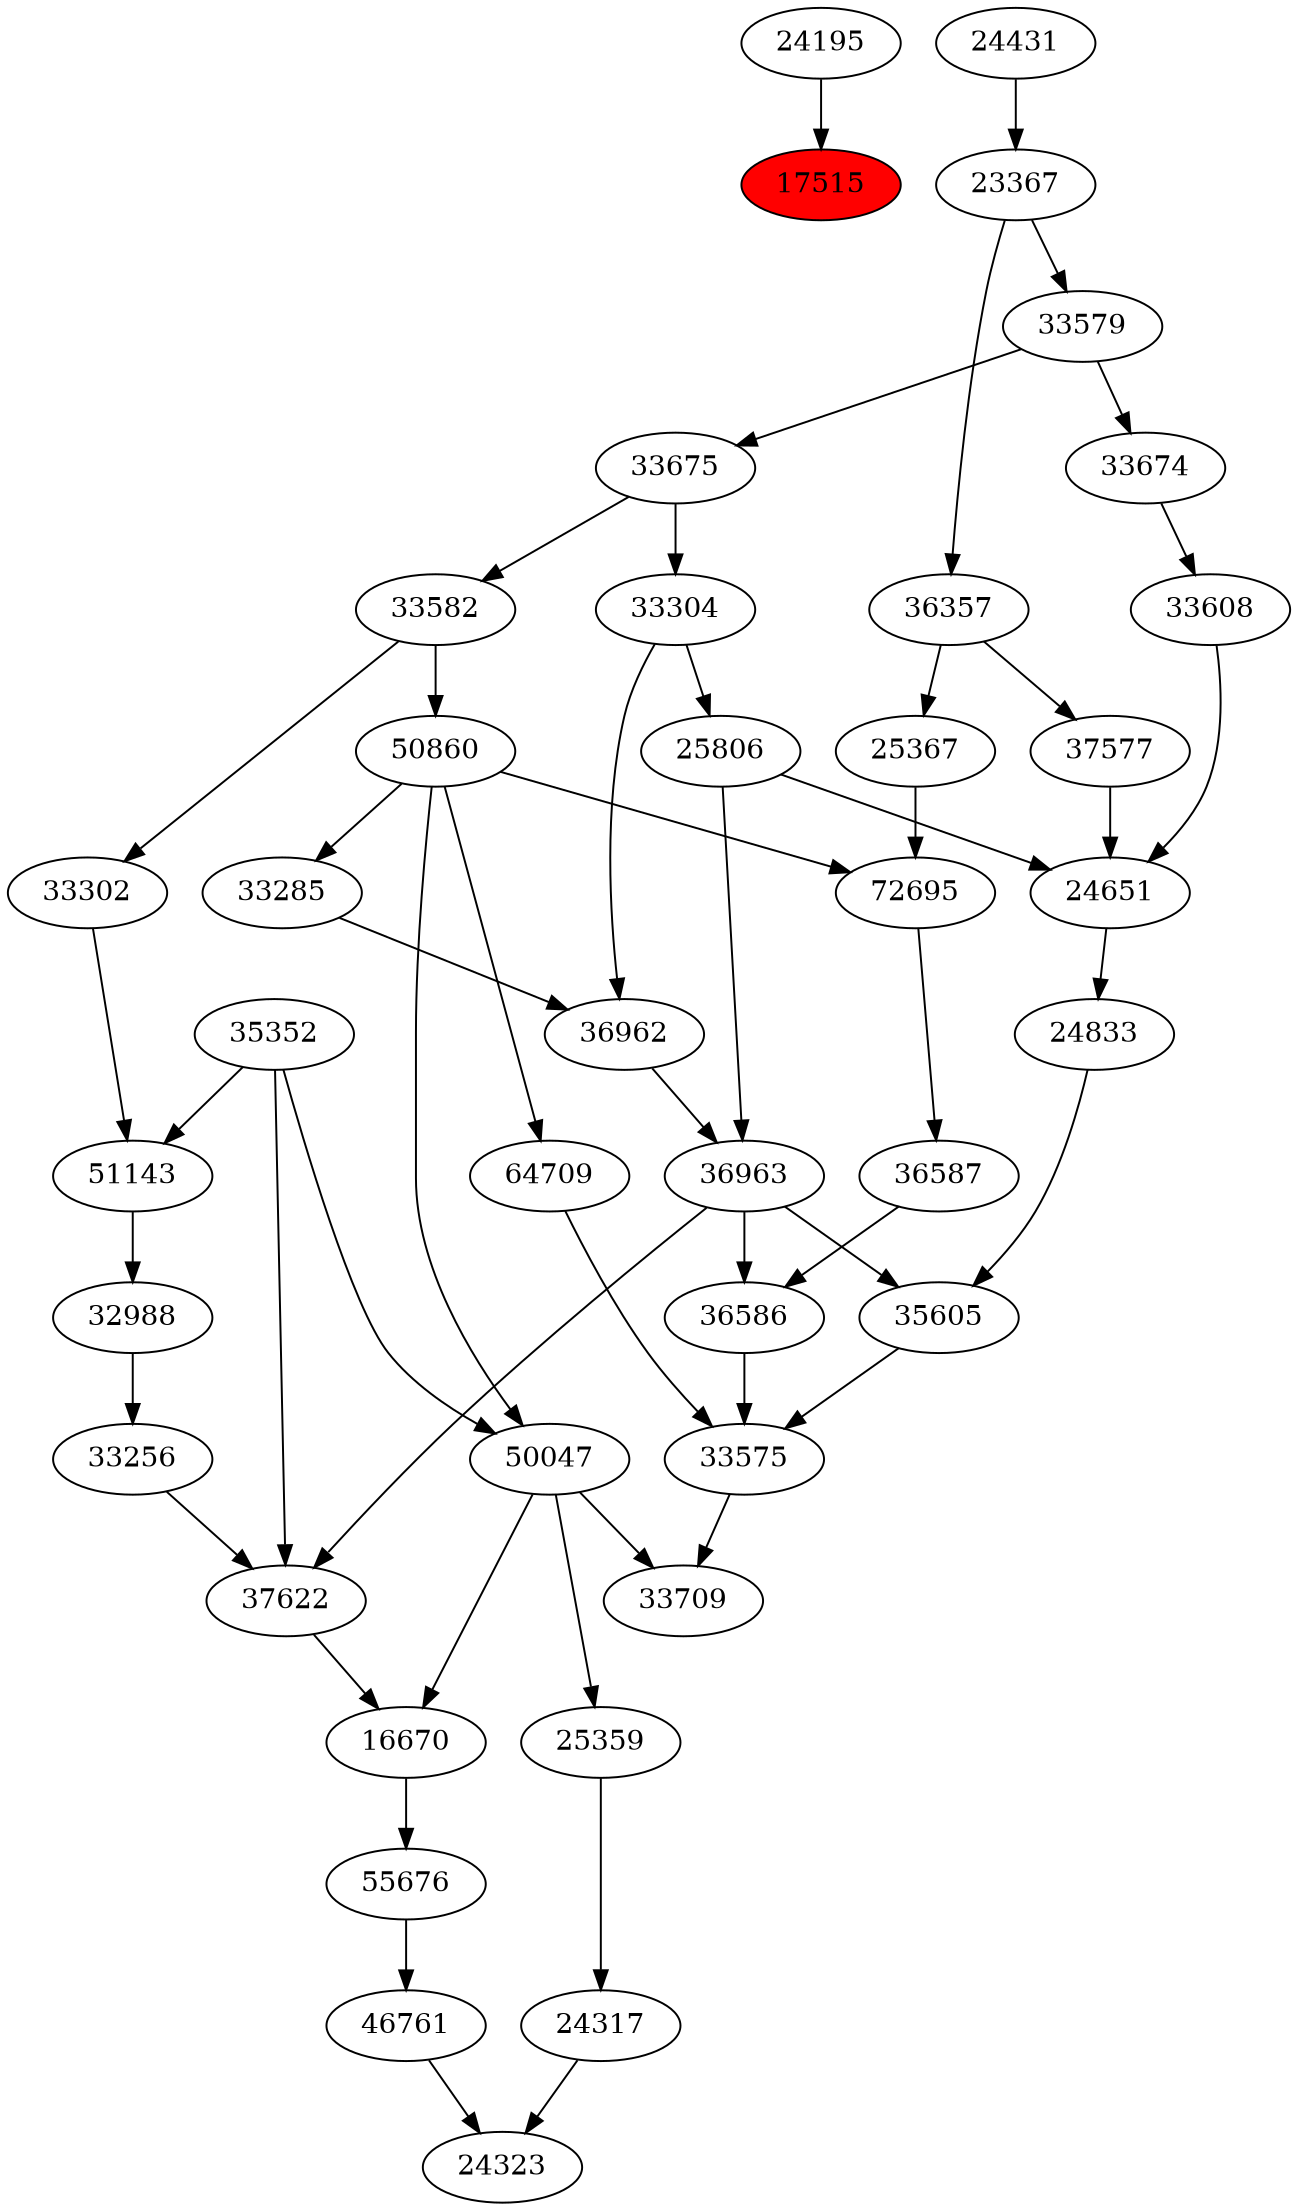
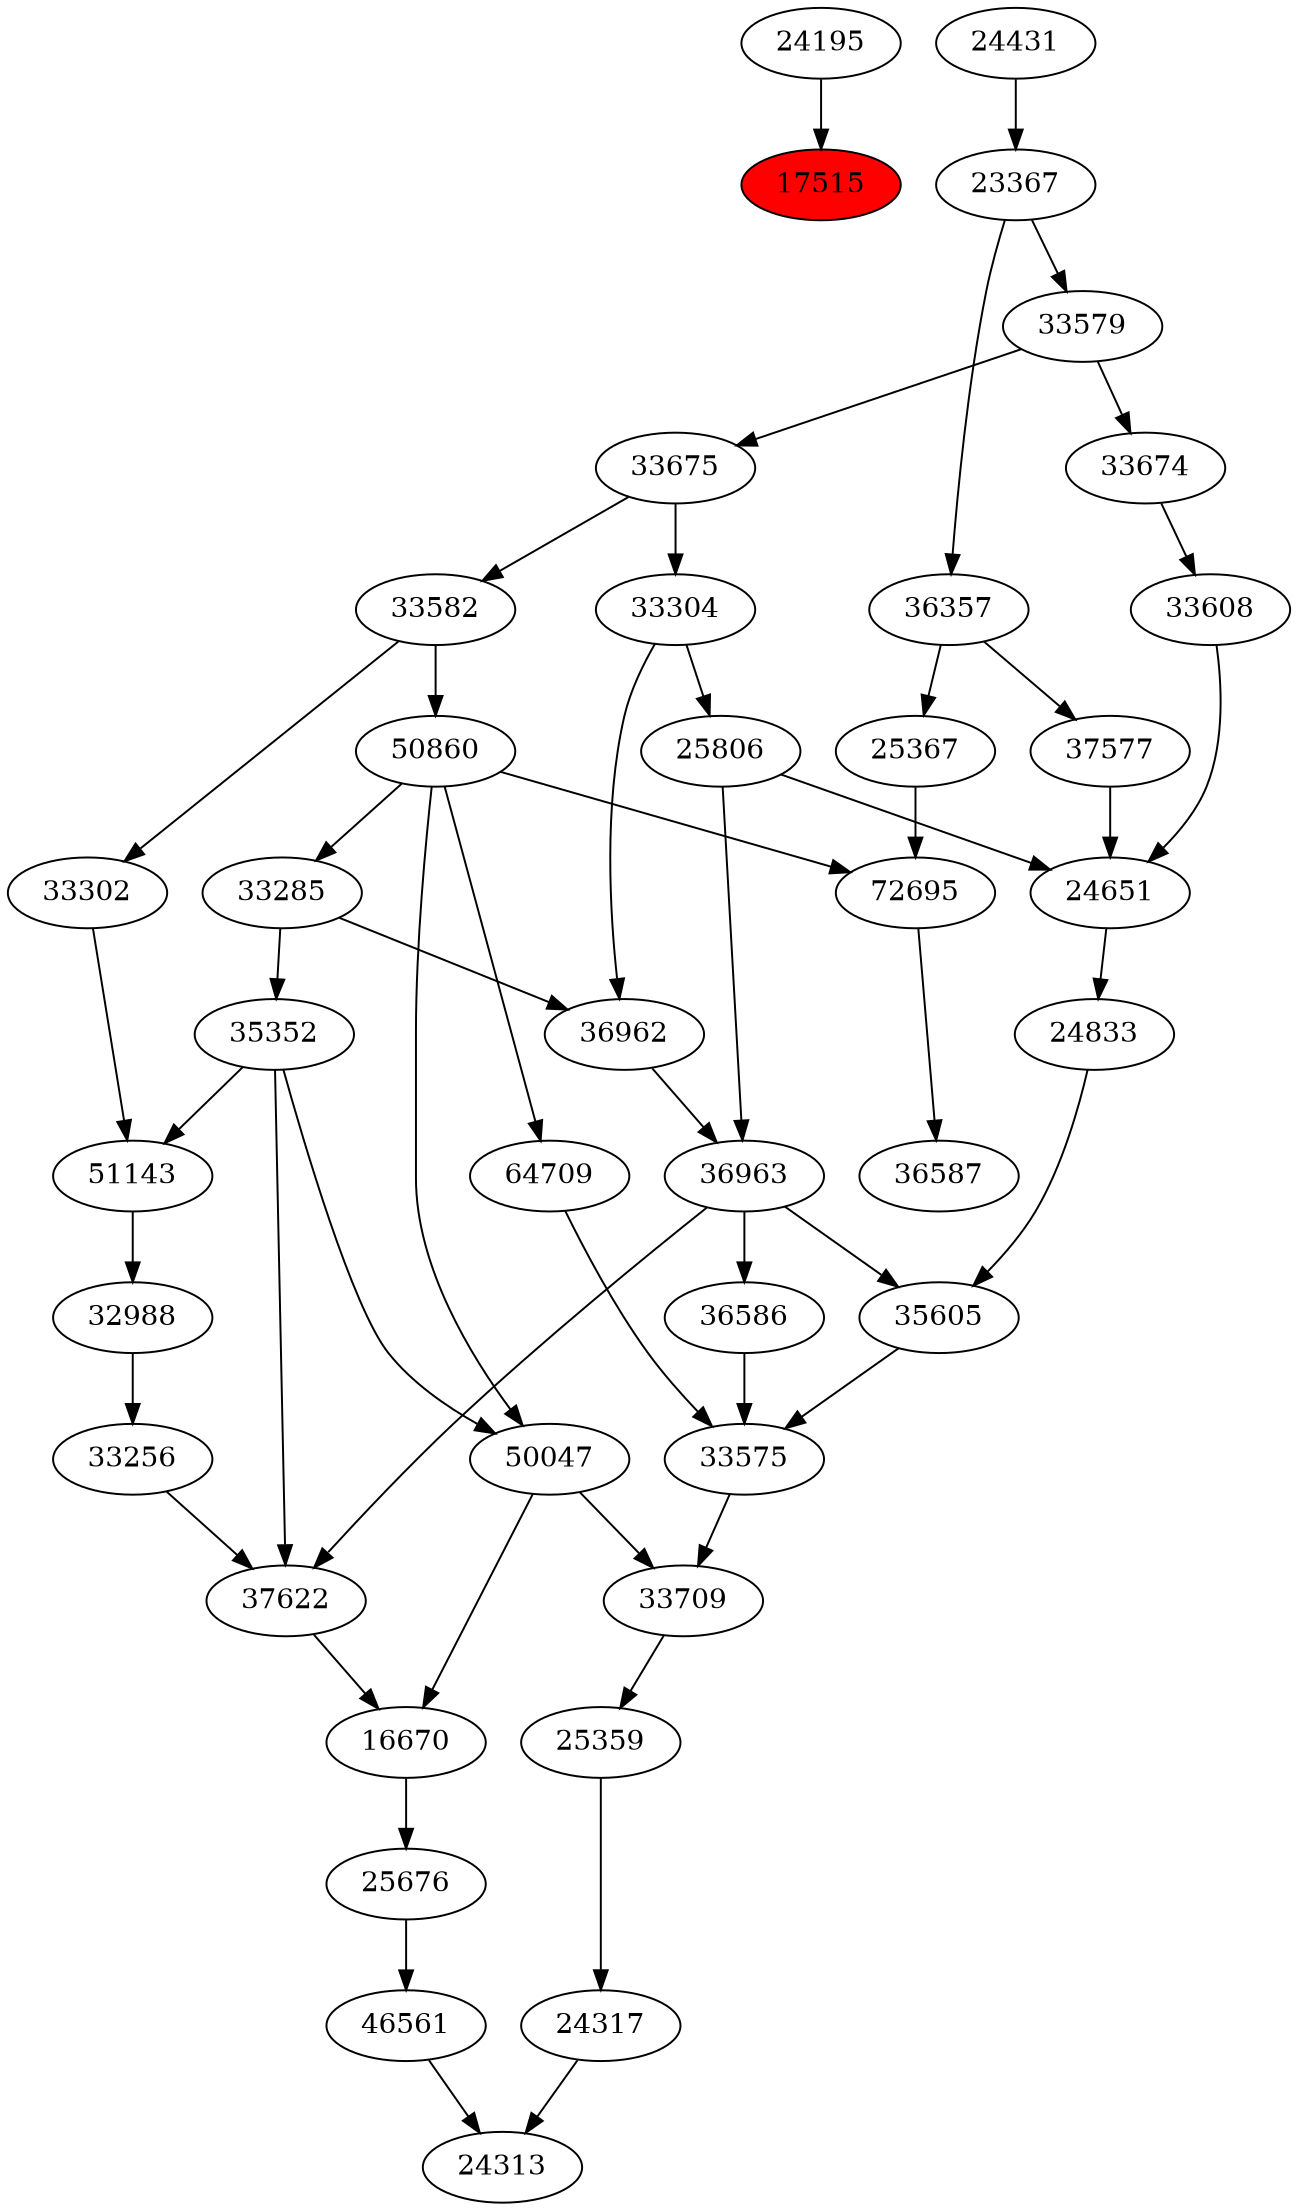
none -> (279, 954)
(853, 1239) -> none
(573, 1591) -> (647, 1663)
(406, 1884) -> (406, 1884)
(406, 2026) -> (406, 2026)
(502, 2167) -> (502, 2167)
